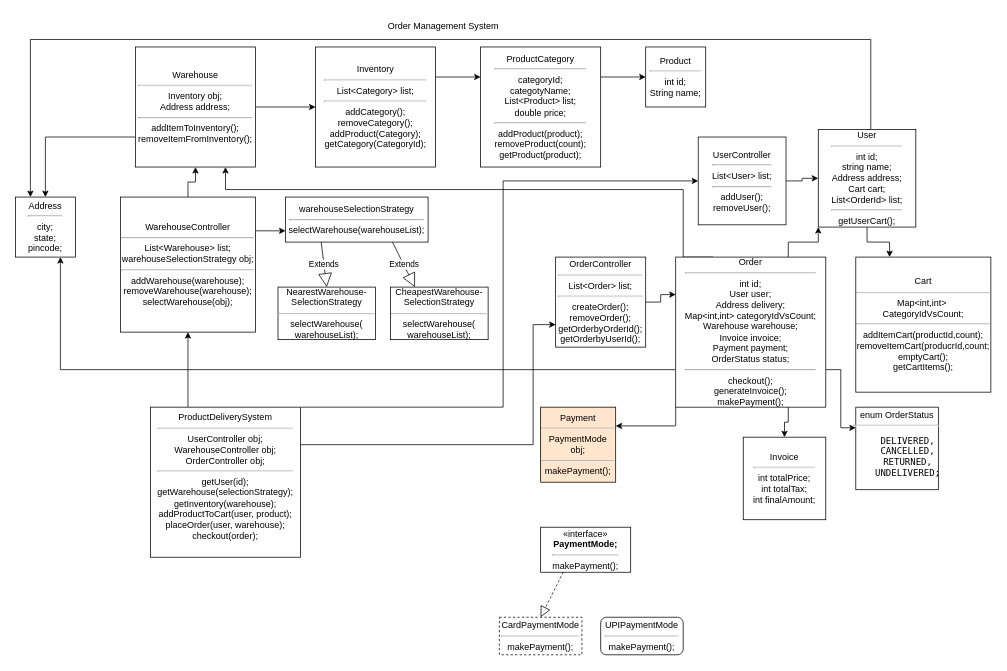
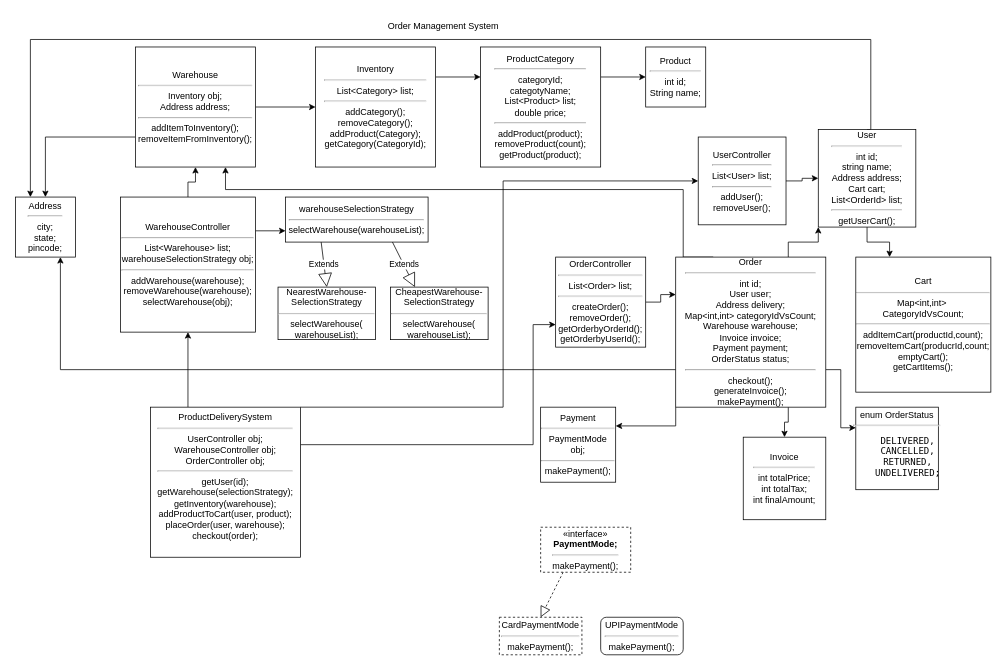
(578, 444) -> (578, 444)
(585, 549) -> (585, 549)
